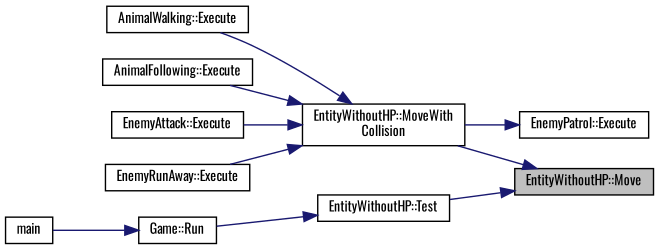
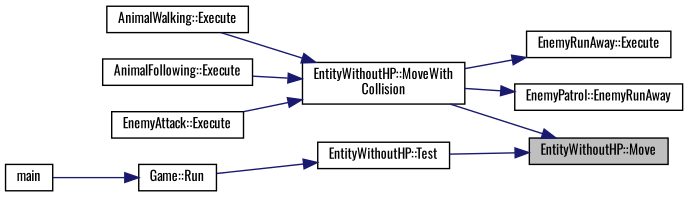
(584, 125) -> (599, 97)
(259, 157) -> (488, 64)
